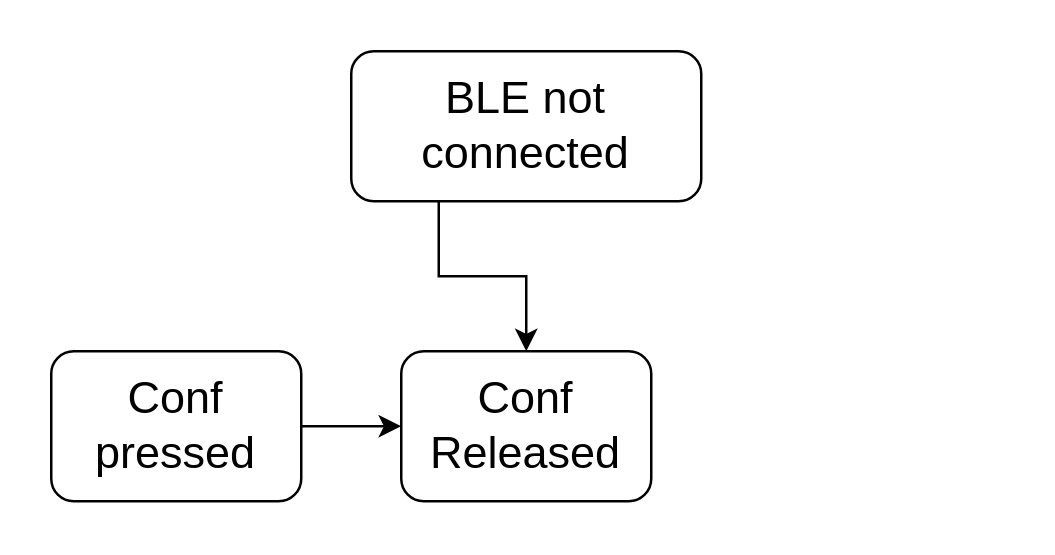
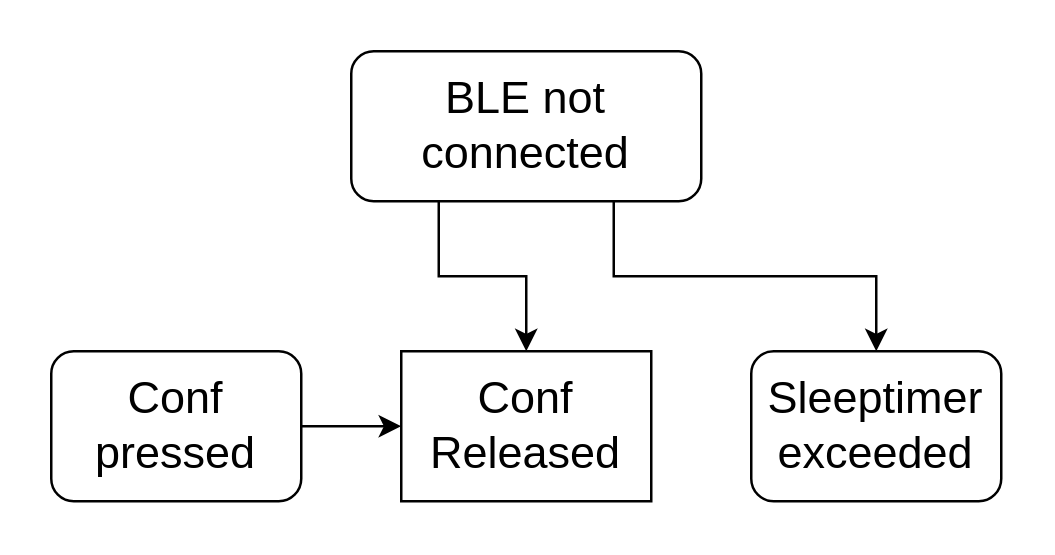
none -> (737, 276)
(526, 426) -> (526, 426)
none -> (876, 426)
